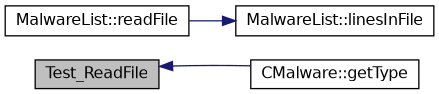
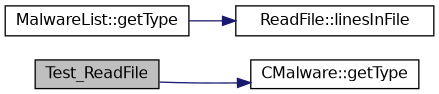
(97, 21) -> (97, 21)
(335, 21) -> (335, 21)
(212, 65) -> (198, 83)
